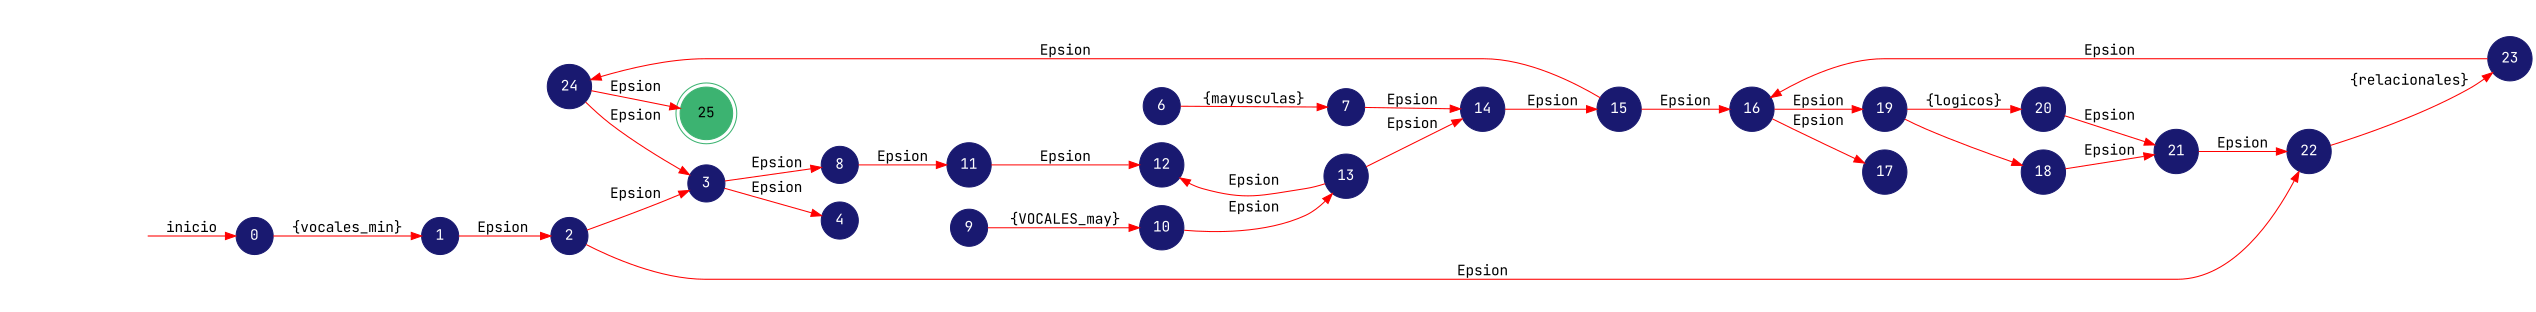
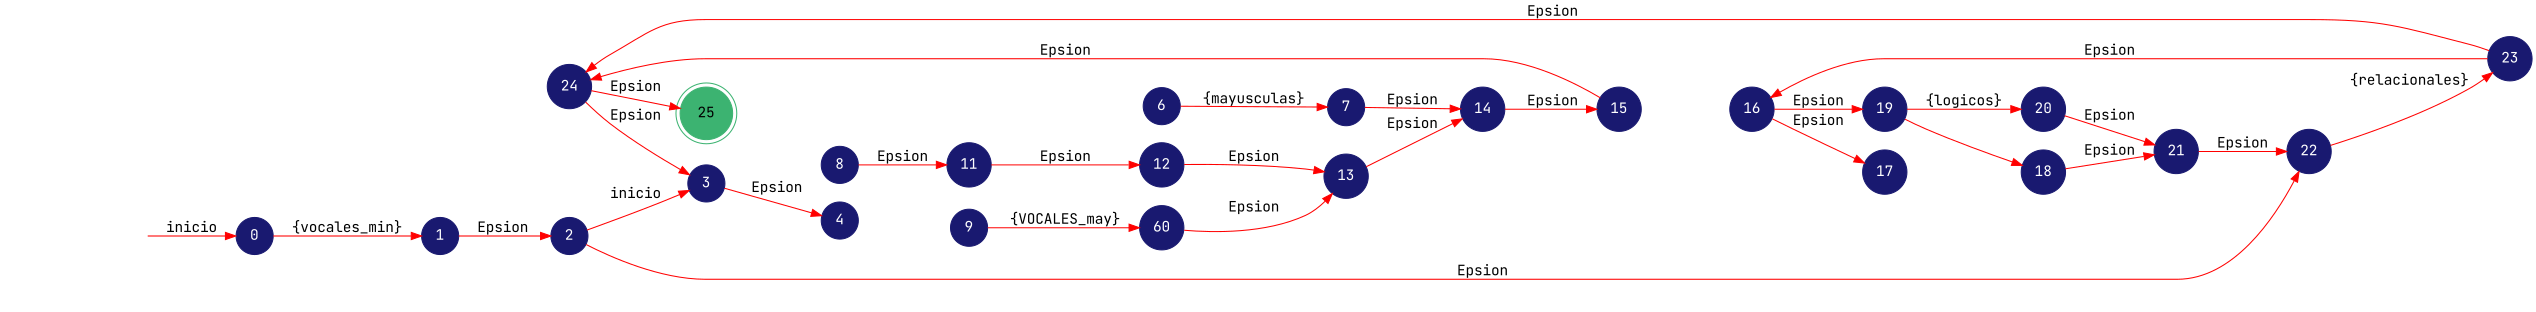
none -> (1538, 20)
(1680, 109) -> none
(768, 175) -> none
(636, 194) -> (636, 194)
(1257, 195) -> (1249, 165)
(1162, 228) -> (1162, 228)
